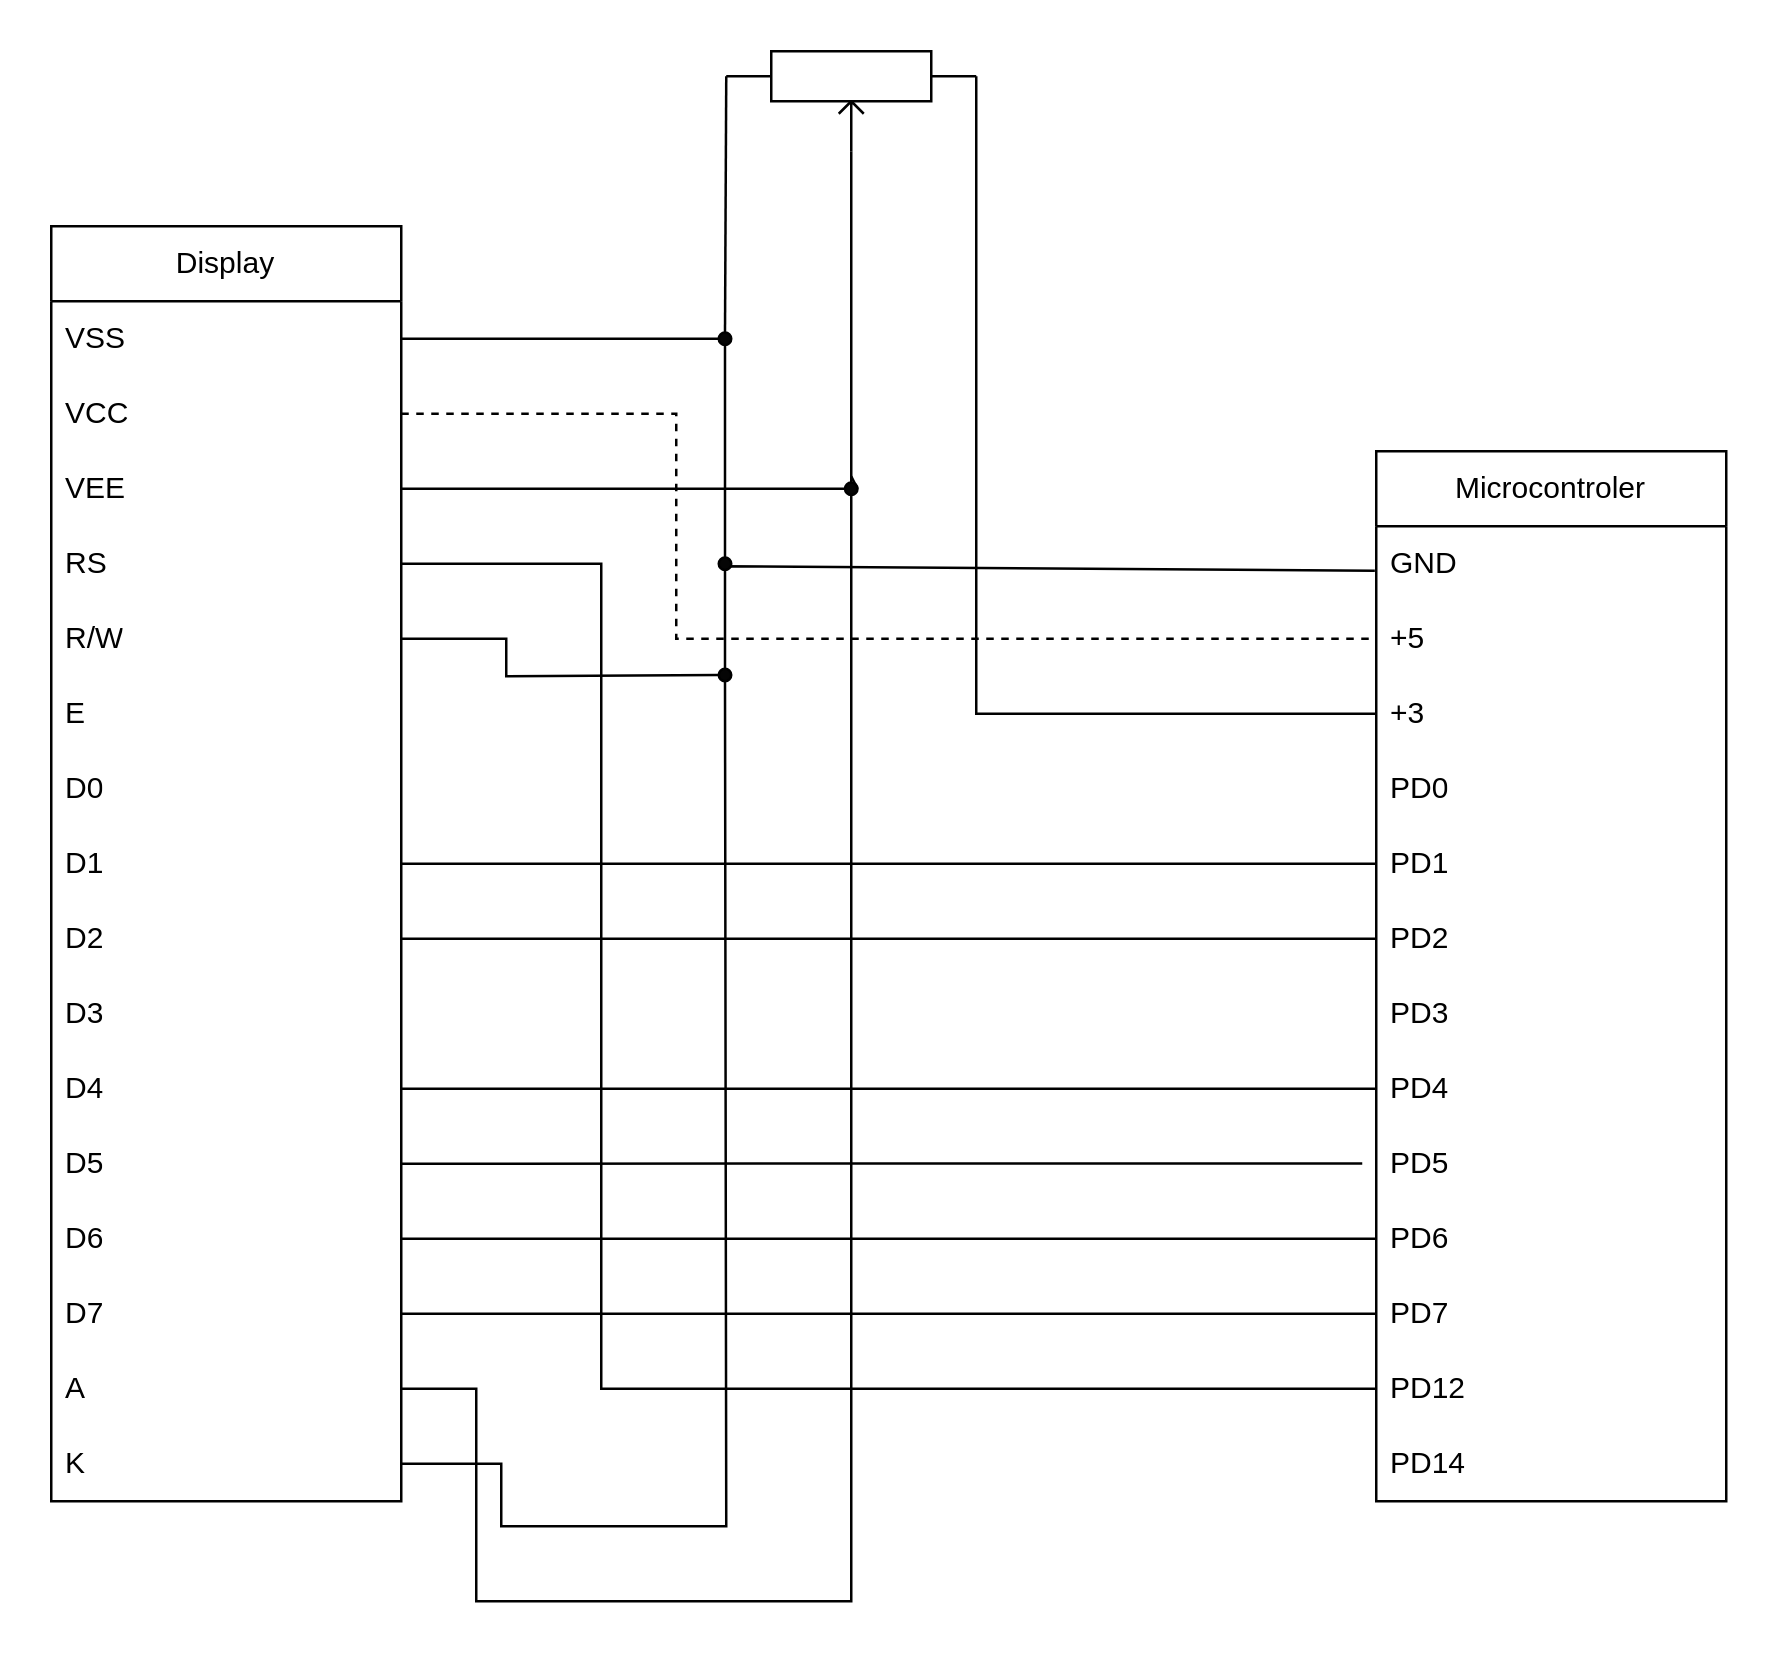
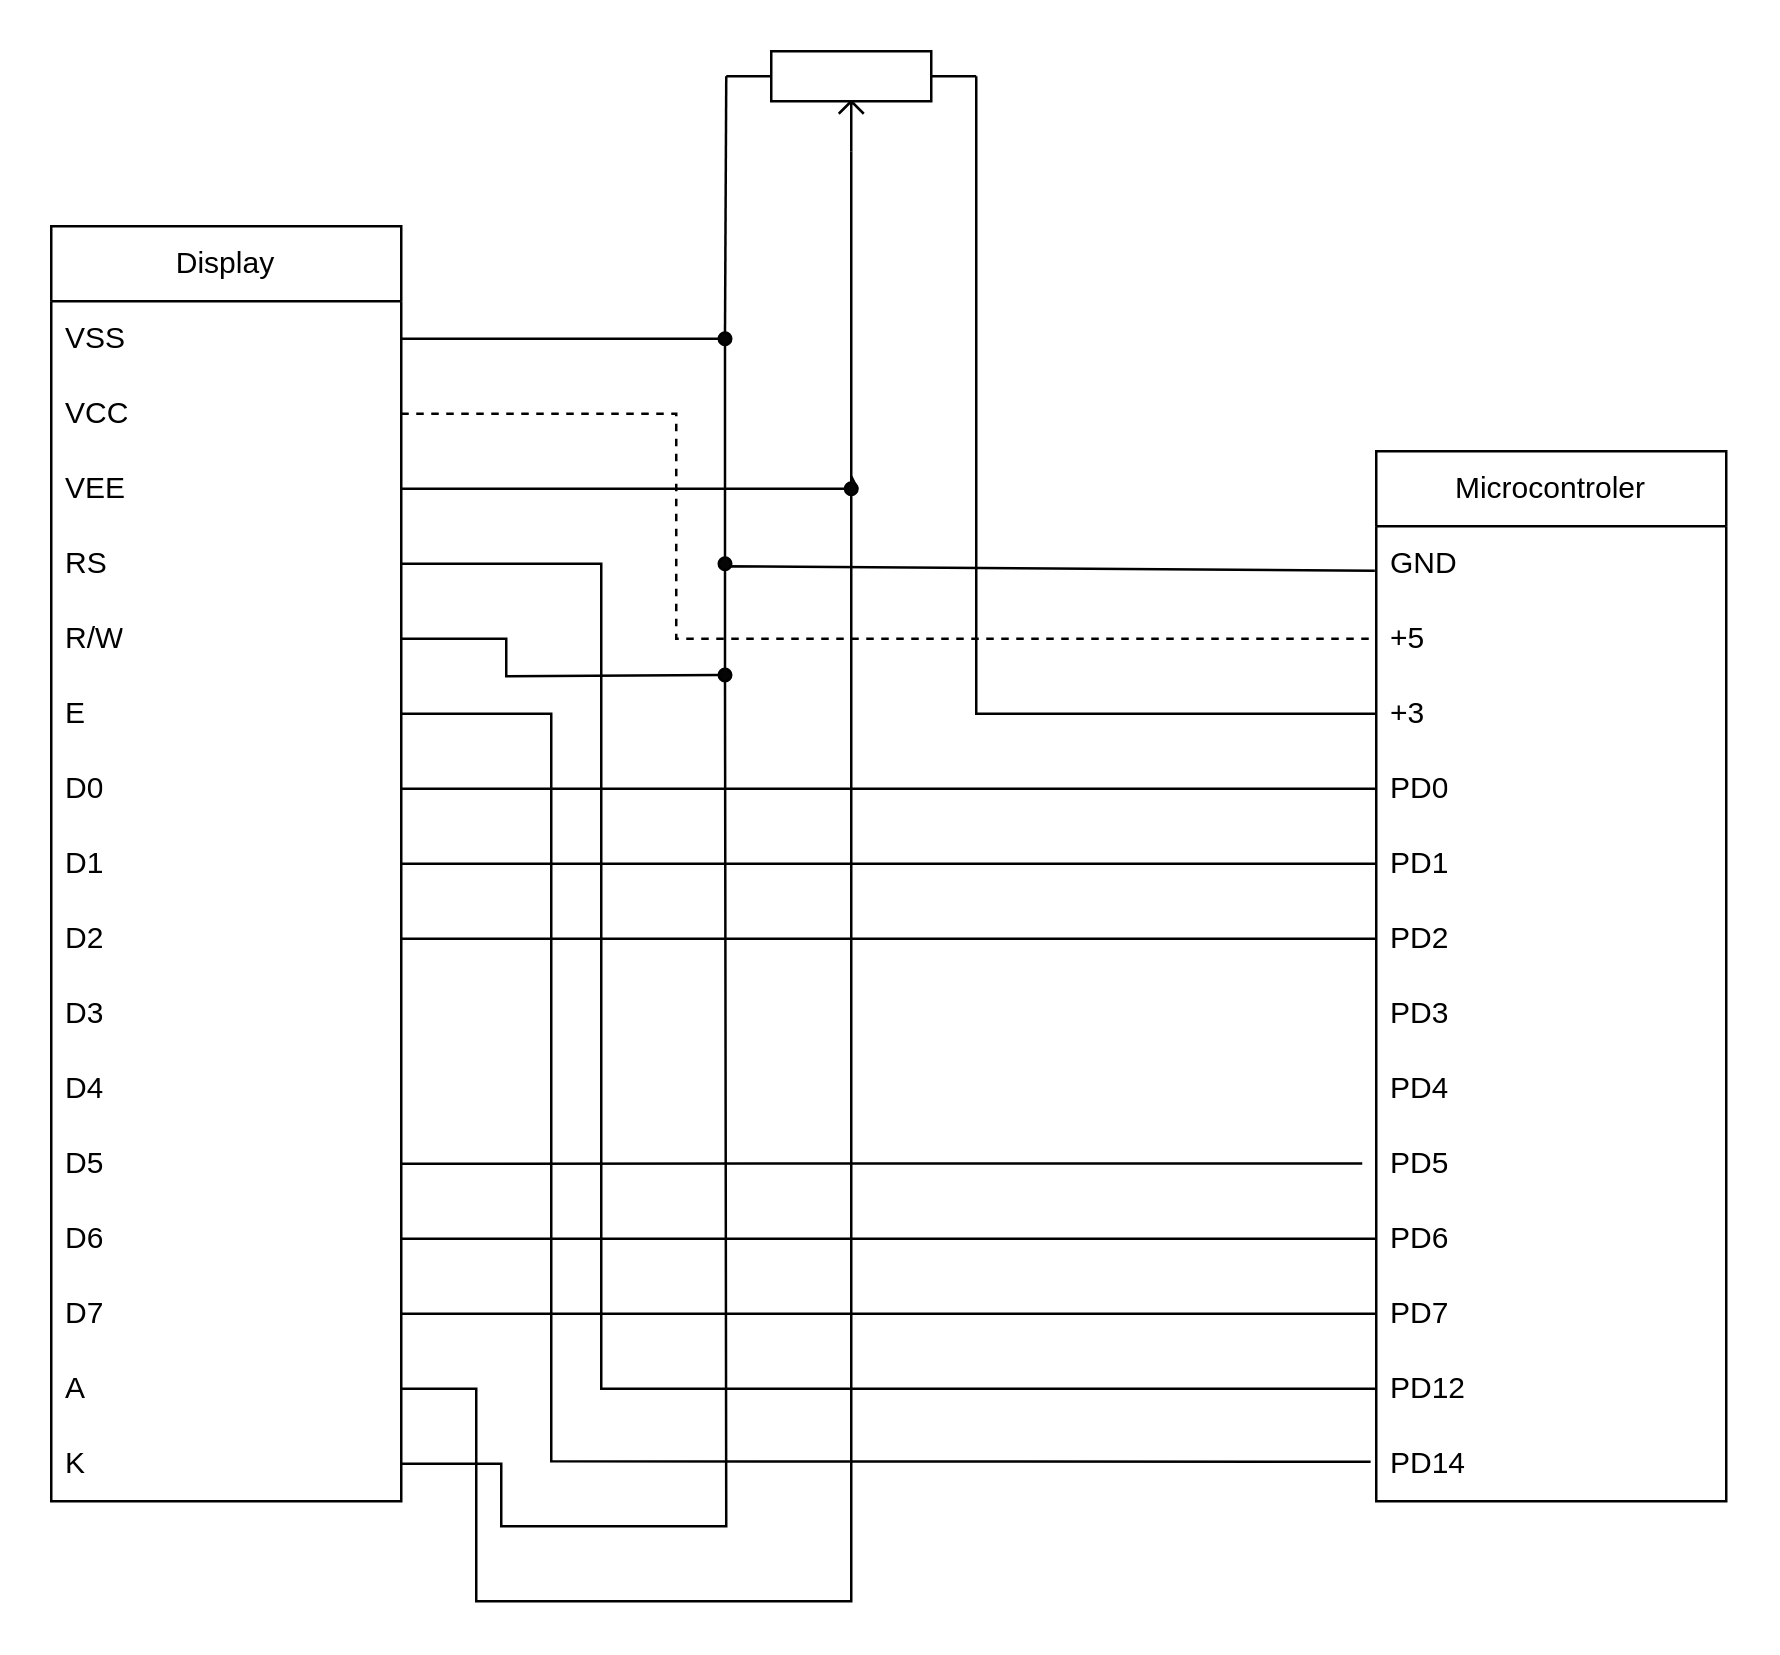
none -> (1113, 789)
(1113, 1089) -> none
none -> (1113, 1462)
